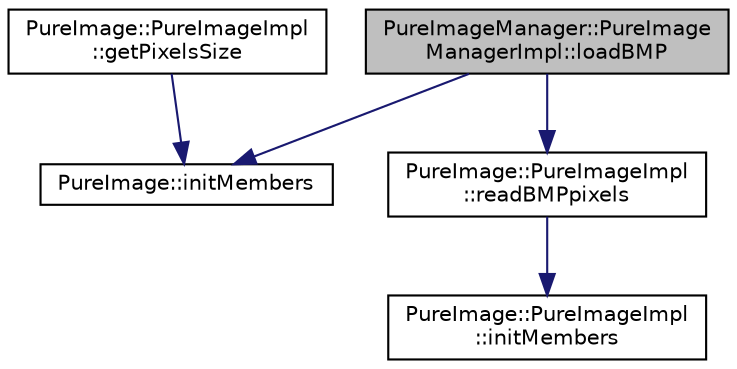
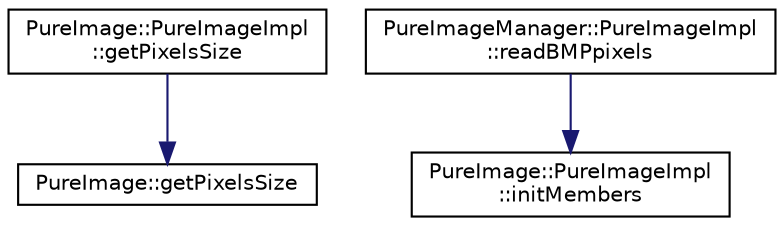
(547, 42) -> none
(187, 185) -> (167, 185)
(547, 185) -> (571, 42)
